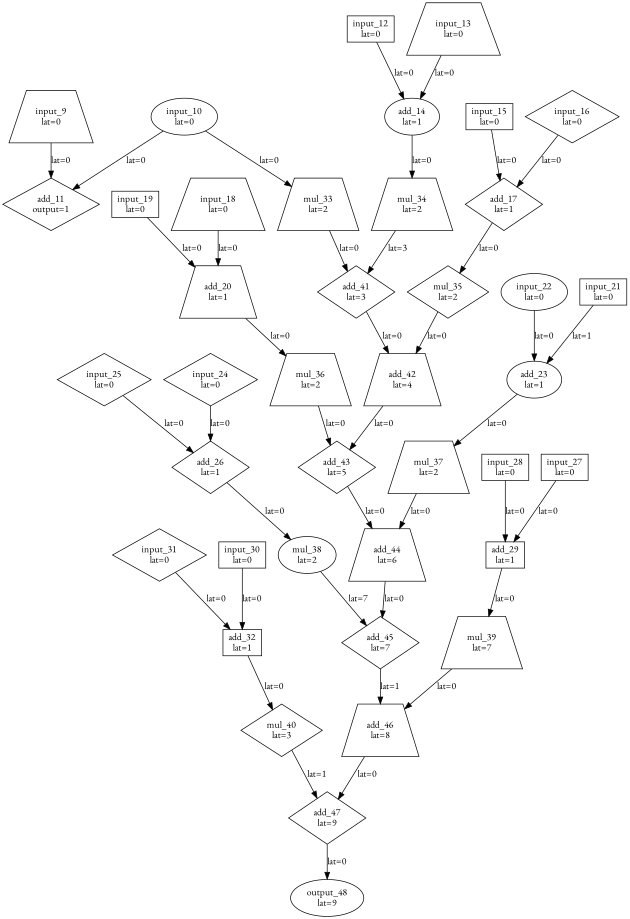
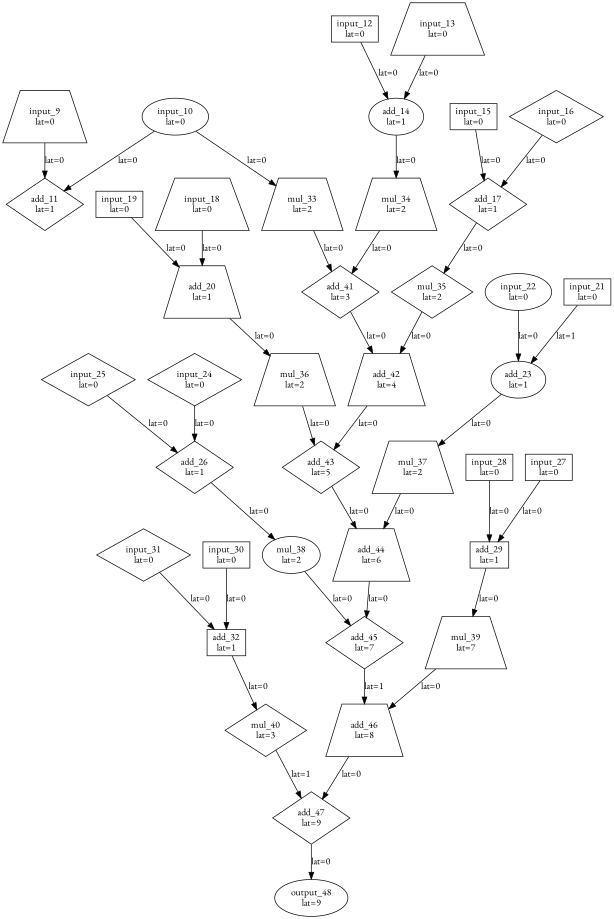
(51, 204) -> (45, 204)
(398, 248) -> (382, 248)
(358, 599) -> (342, 599)
